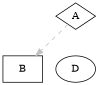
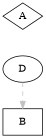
(55, 37) -> (23, 92)
